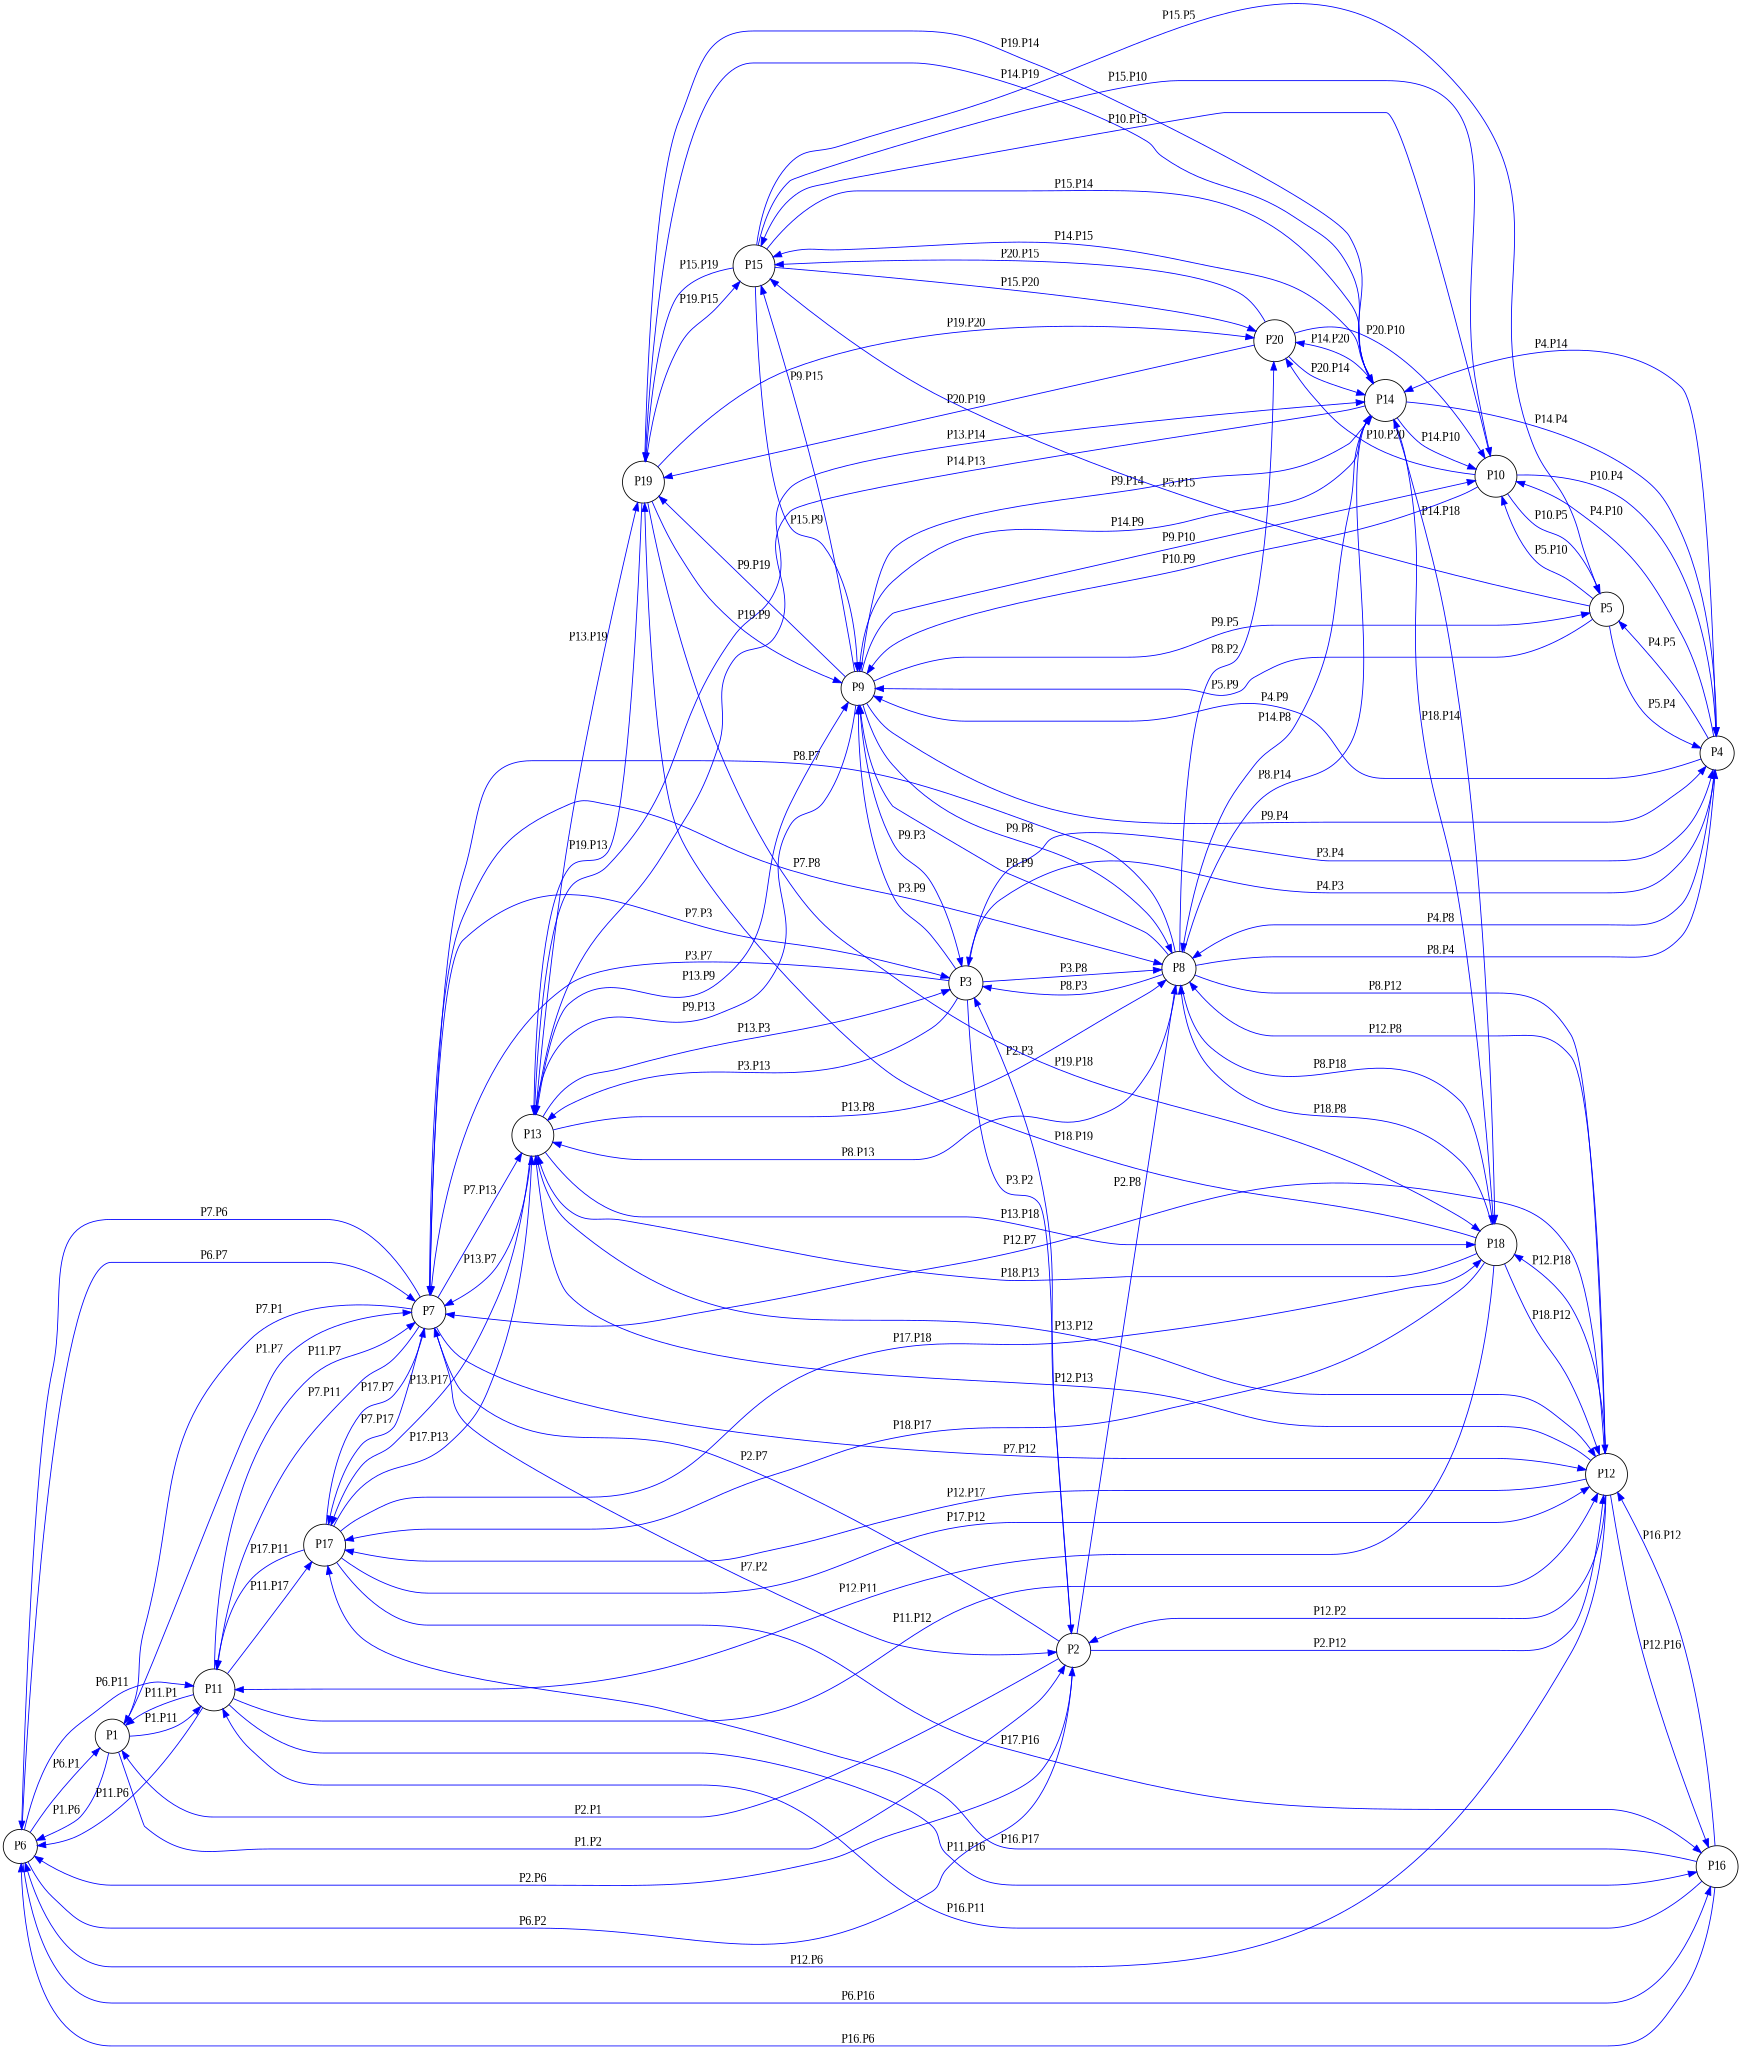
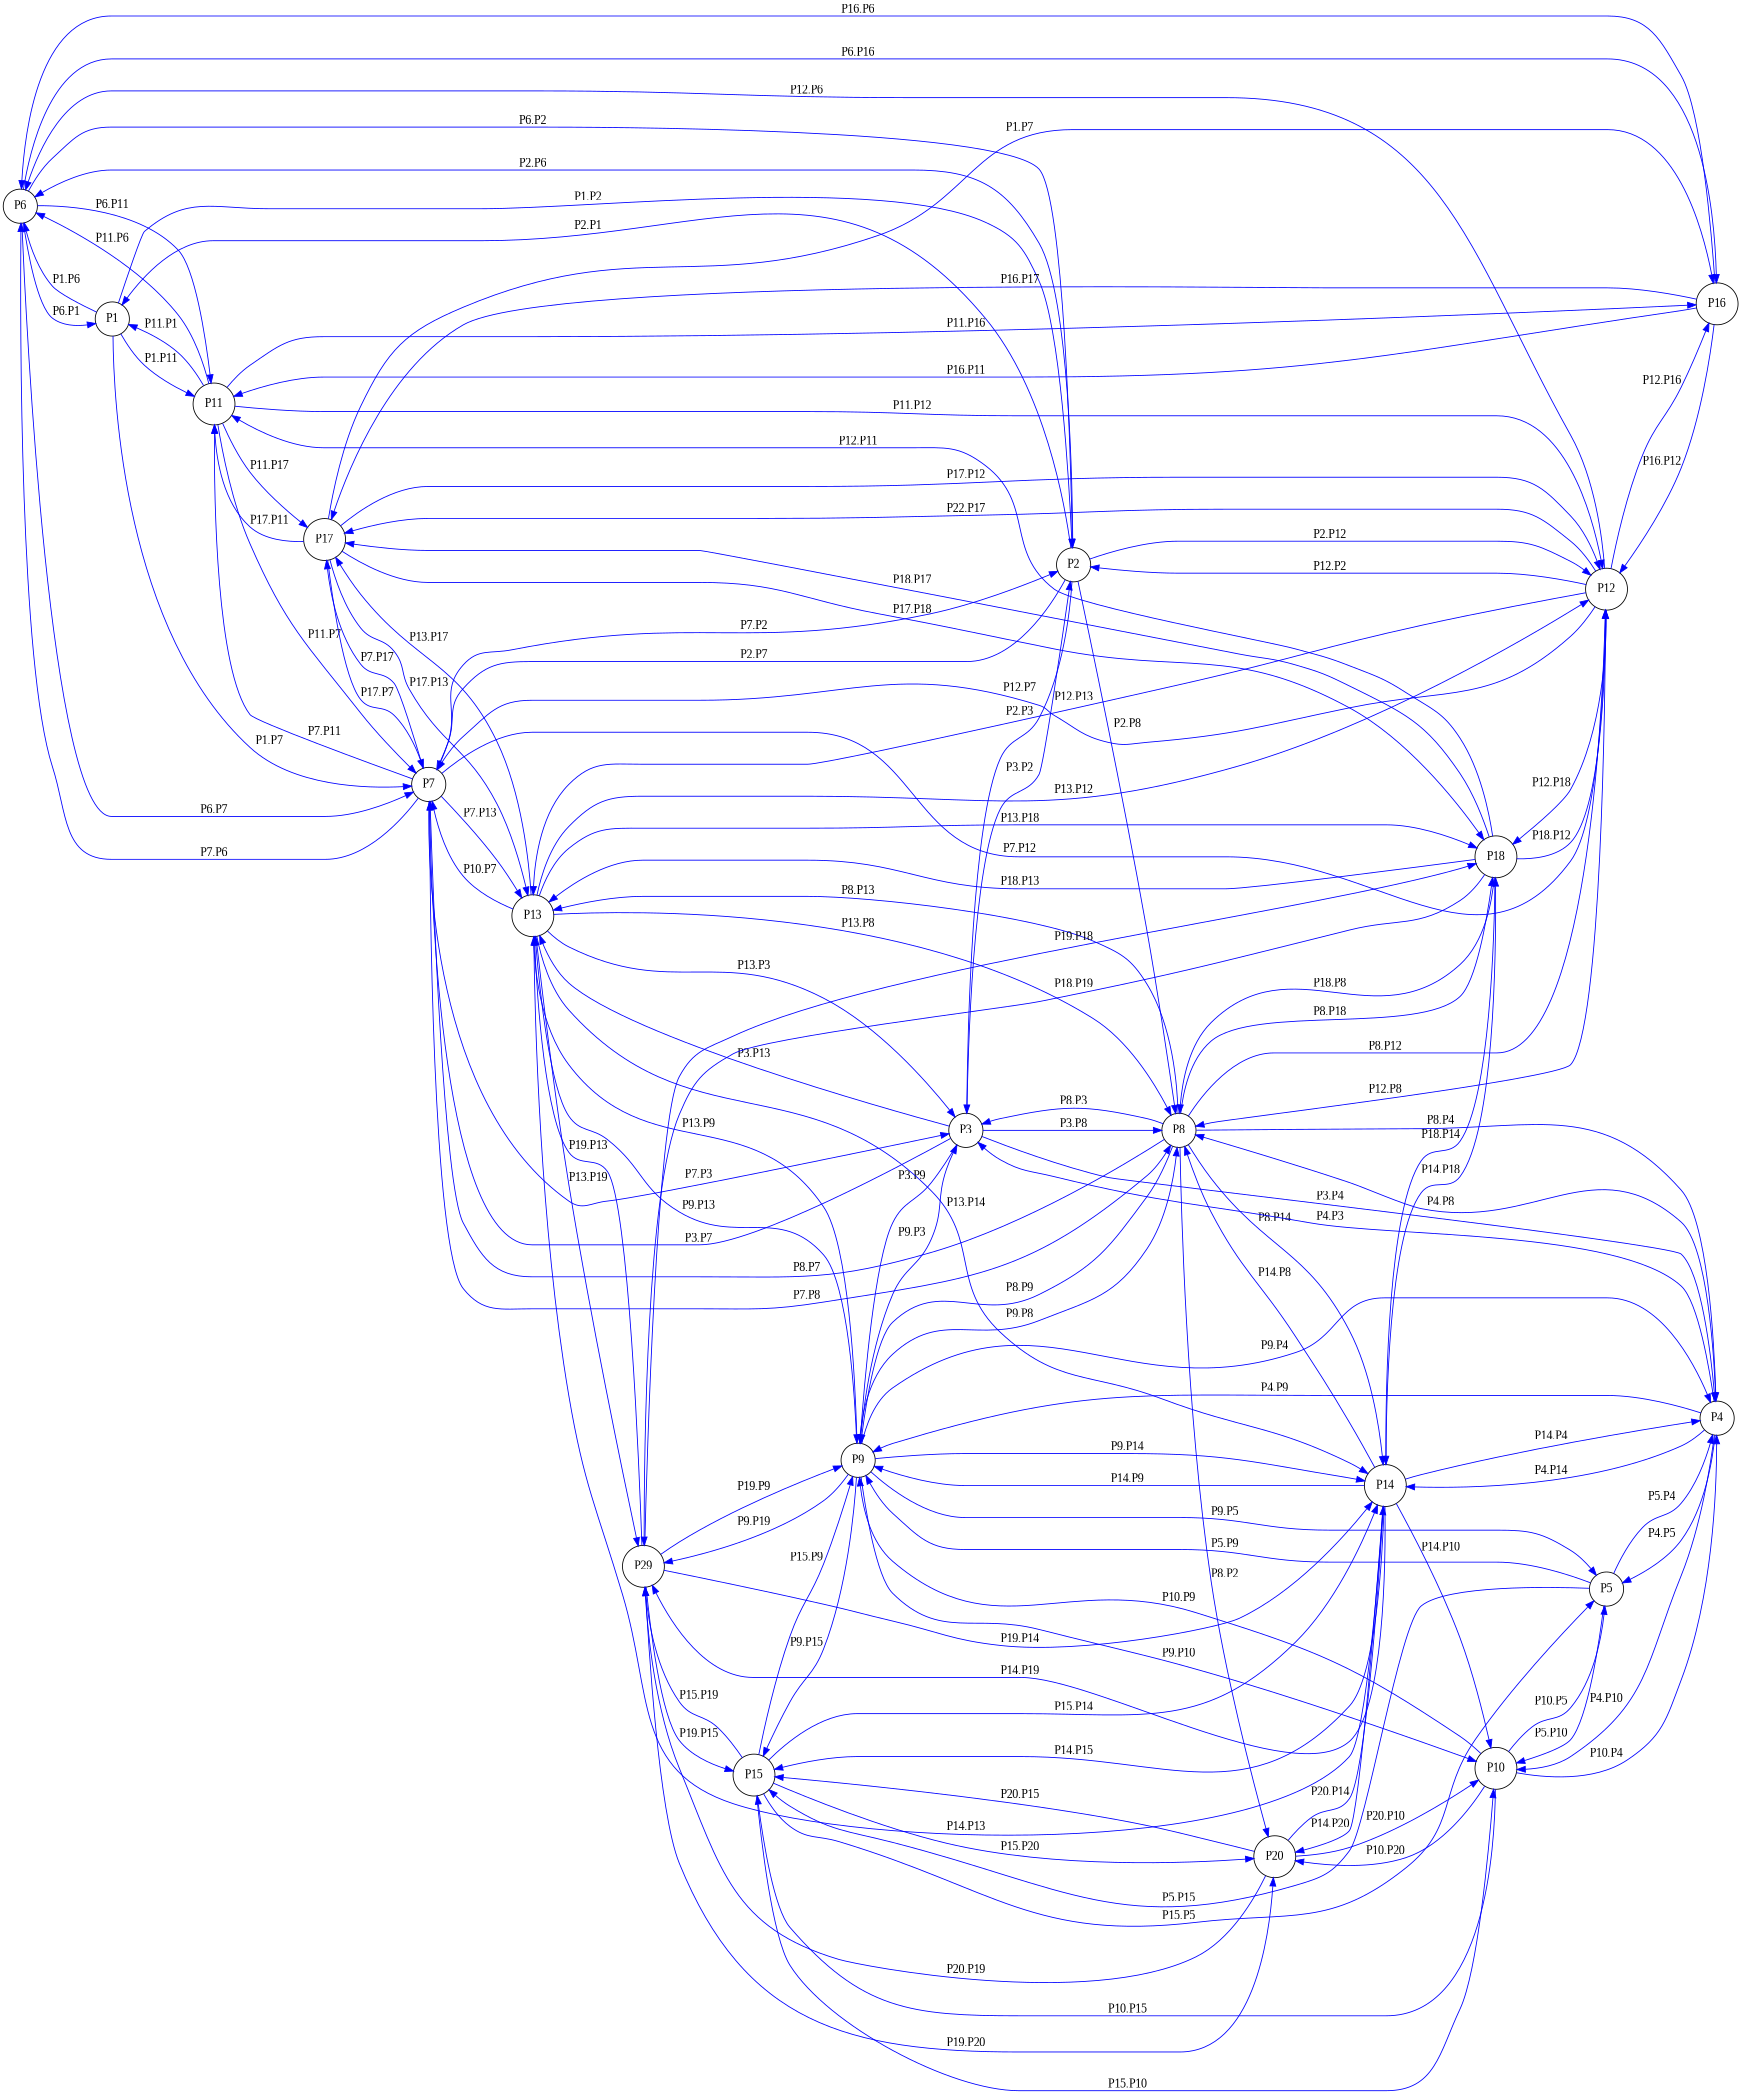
(643, 482) -> (643, 1566)
(480, 1260) -> (480, 870)
(184, 1436) -> none
(966, 1493) -> (966, 509)
(1020, 1741) -> (1020, 128)
